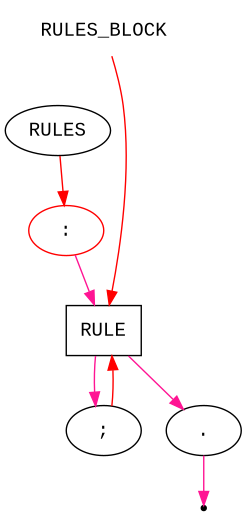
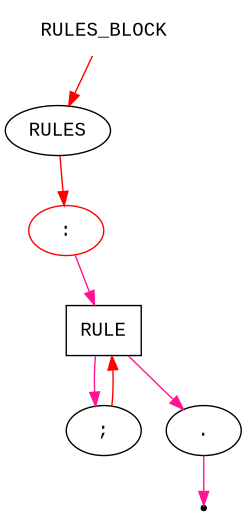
(126, 173) -> (84, 75)
